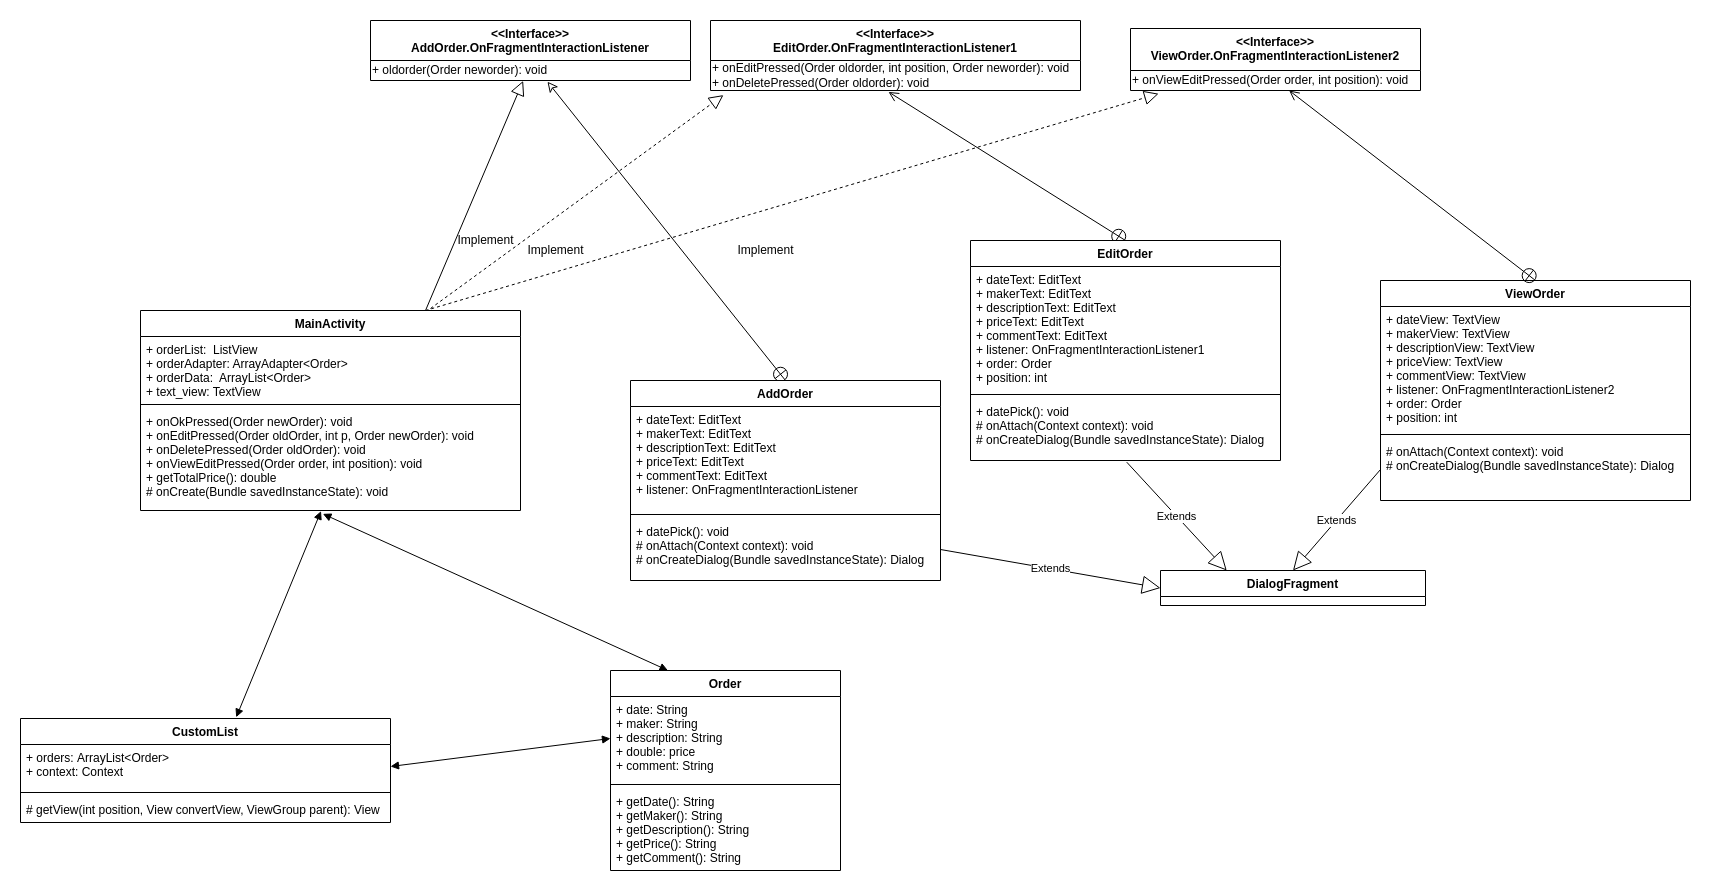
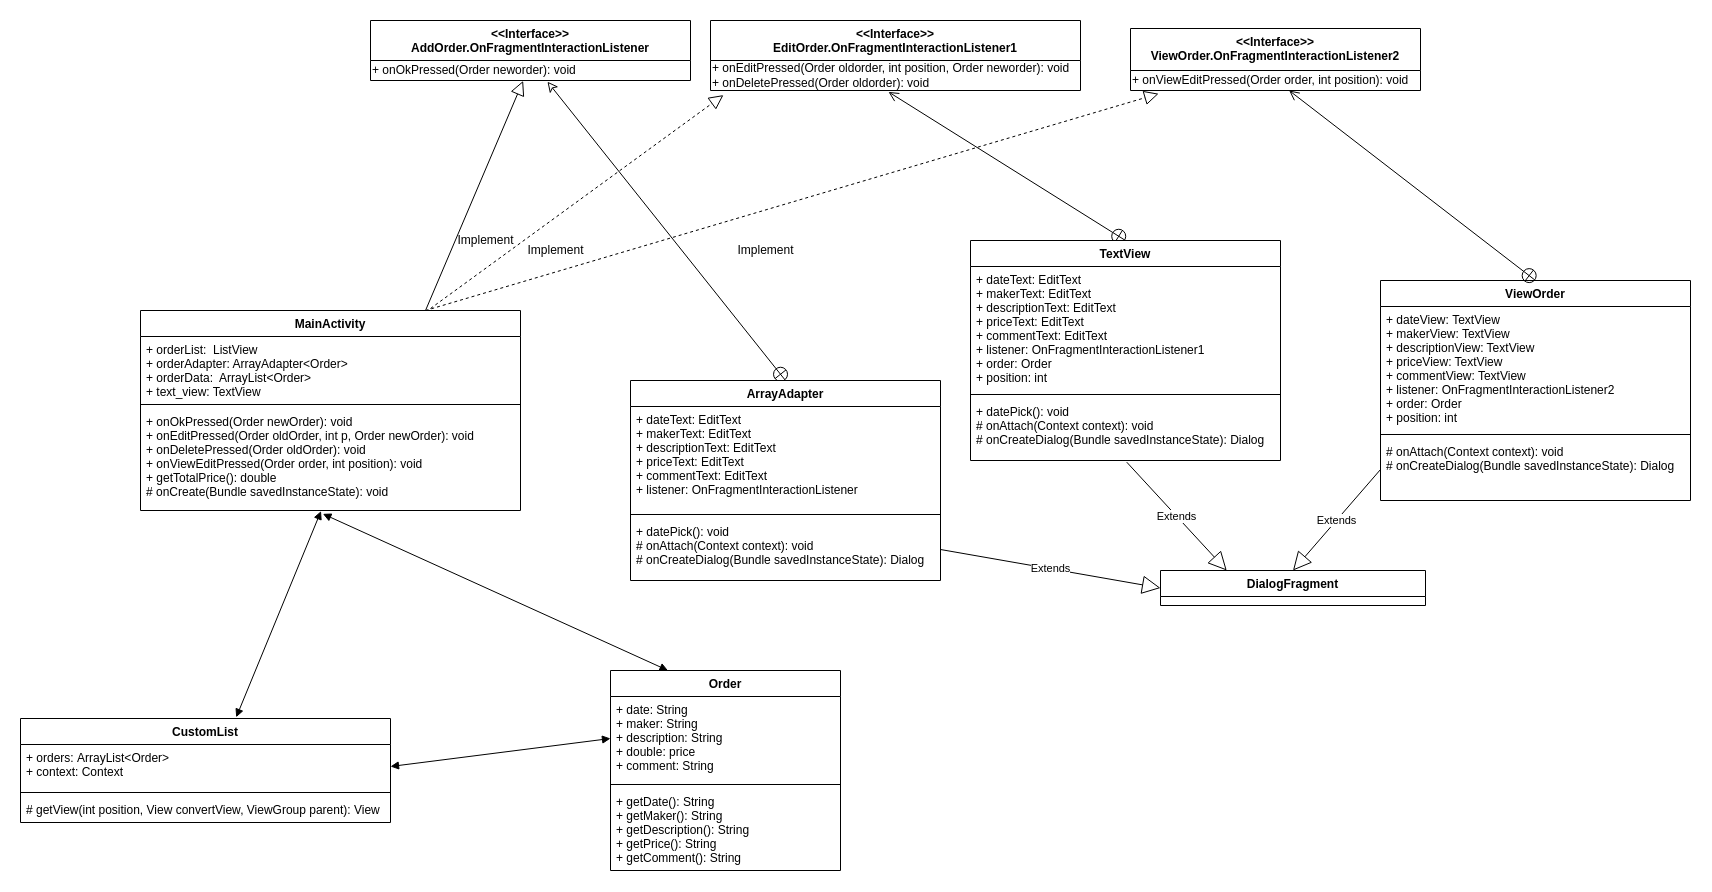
(471, 71) -> (482, 71)
(1125, 254) -> (1125, 254)
(785, 394) -> (785, 394)
